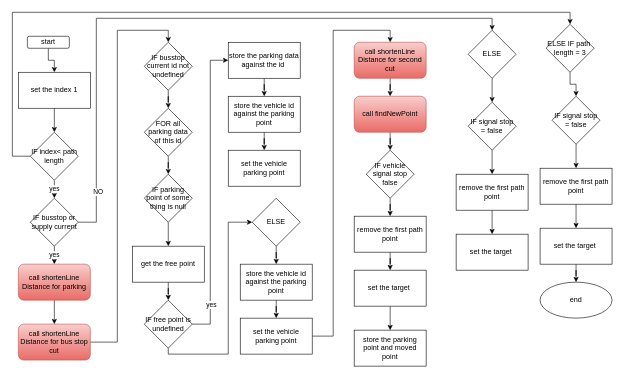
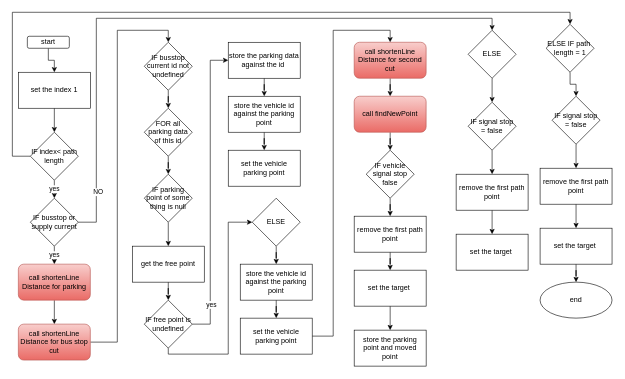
(570, 48) -> (570, 48)
